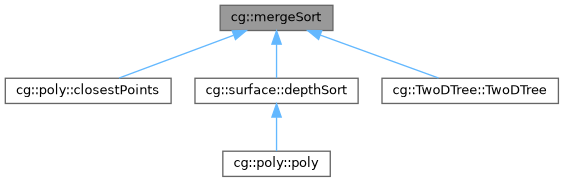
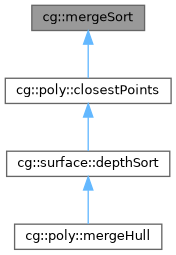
(277, 61) -> (88, 134)
(470, 91) -> none
(277, 164) -> (88, 237)
